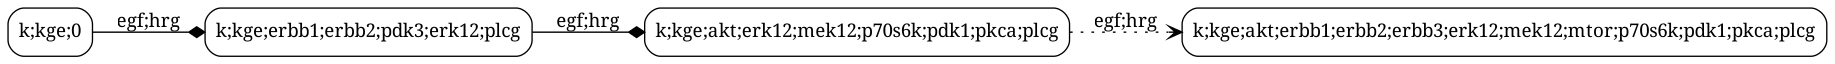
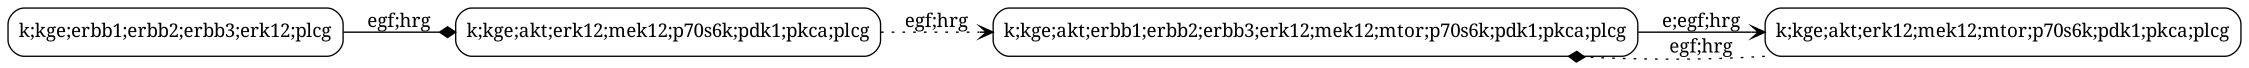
(50, 32) -> none
(369, 32) -> (176, 32)
none -> (2003, 32)
